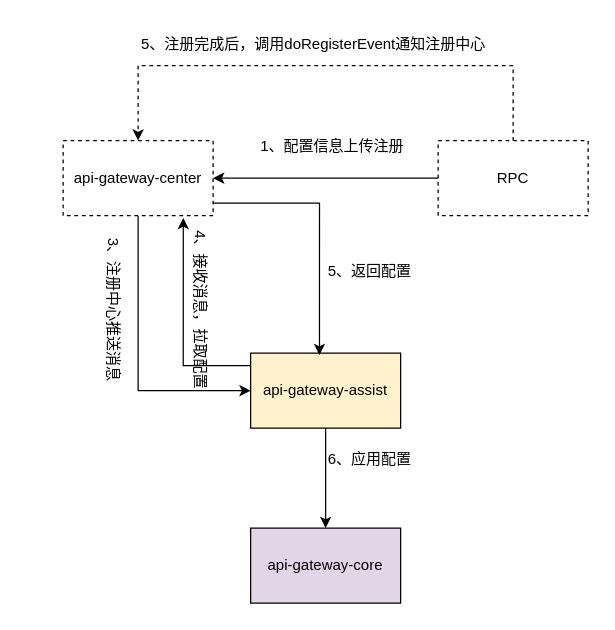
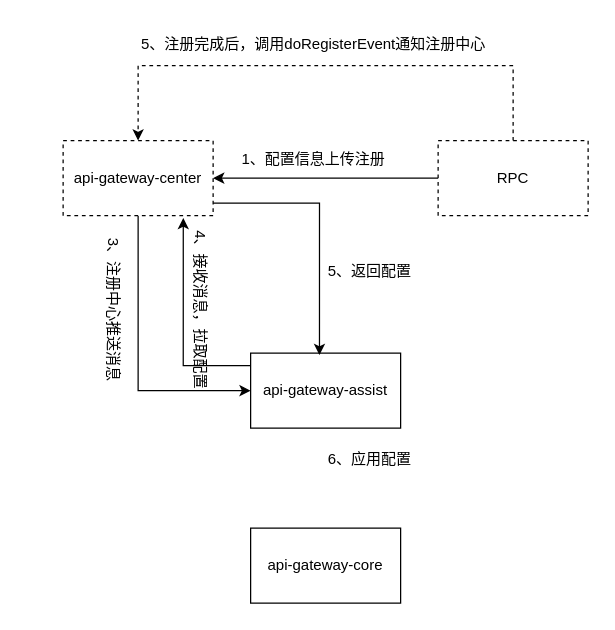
(332, 147) -> (313, 159)
(326, 391) -> (326, 391)
(326, 474) -> none
(326, 566) -> (326, 566)
